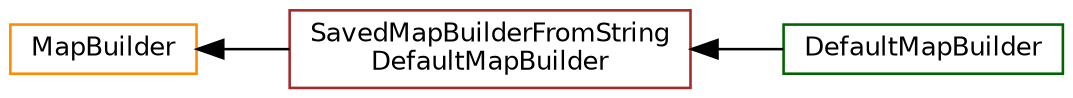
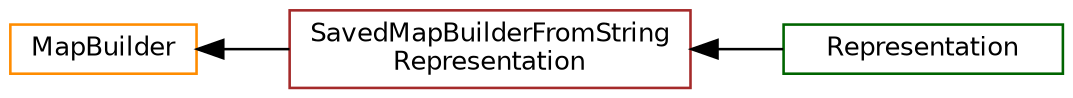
(490, 49) -> (490, 49)
(923, 49) -> (923, 49)
